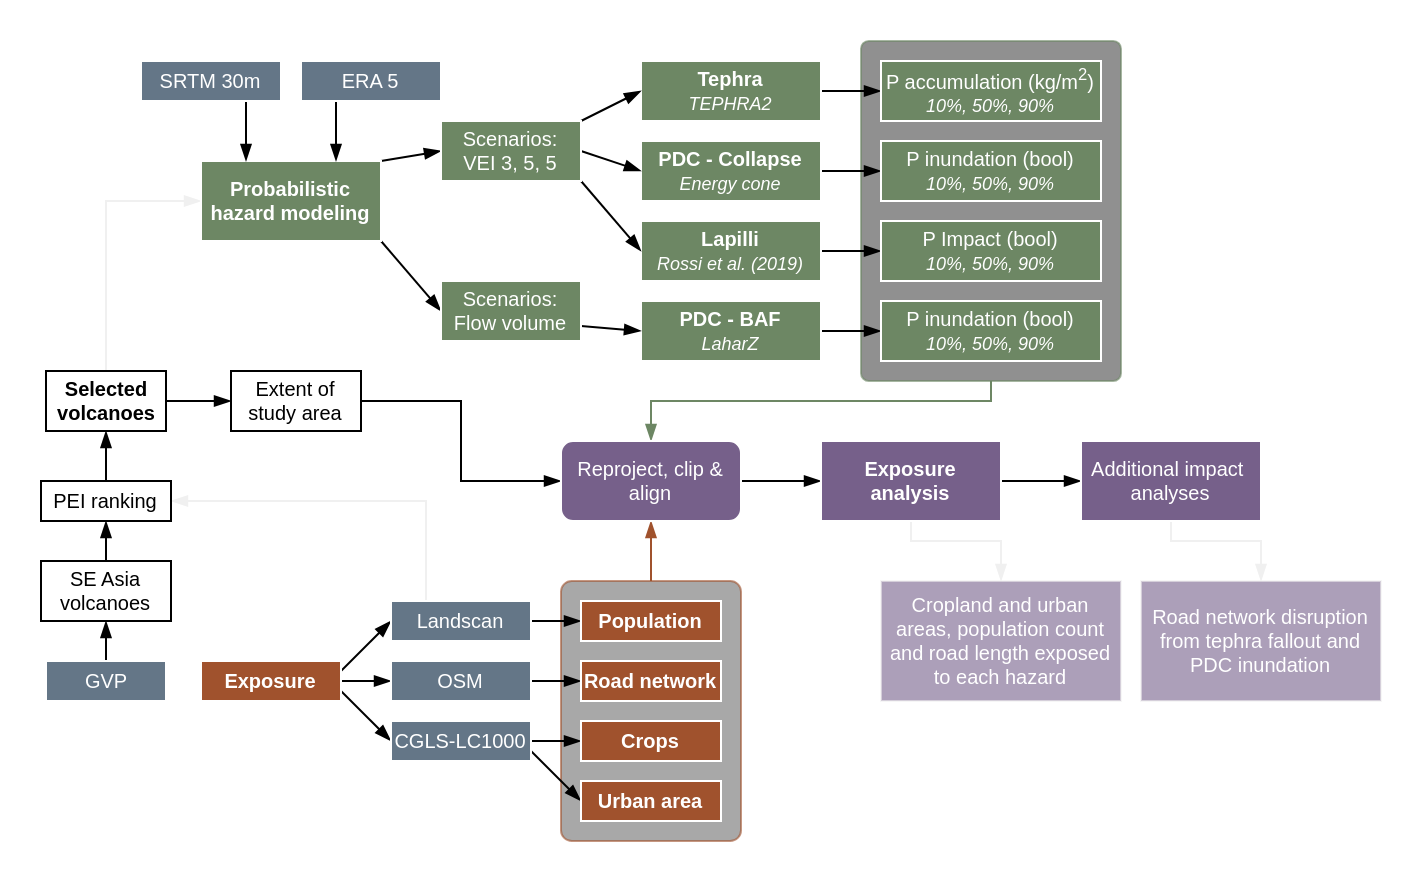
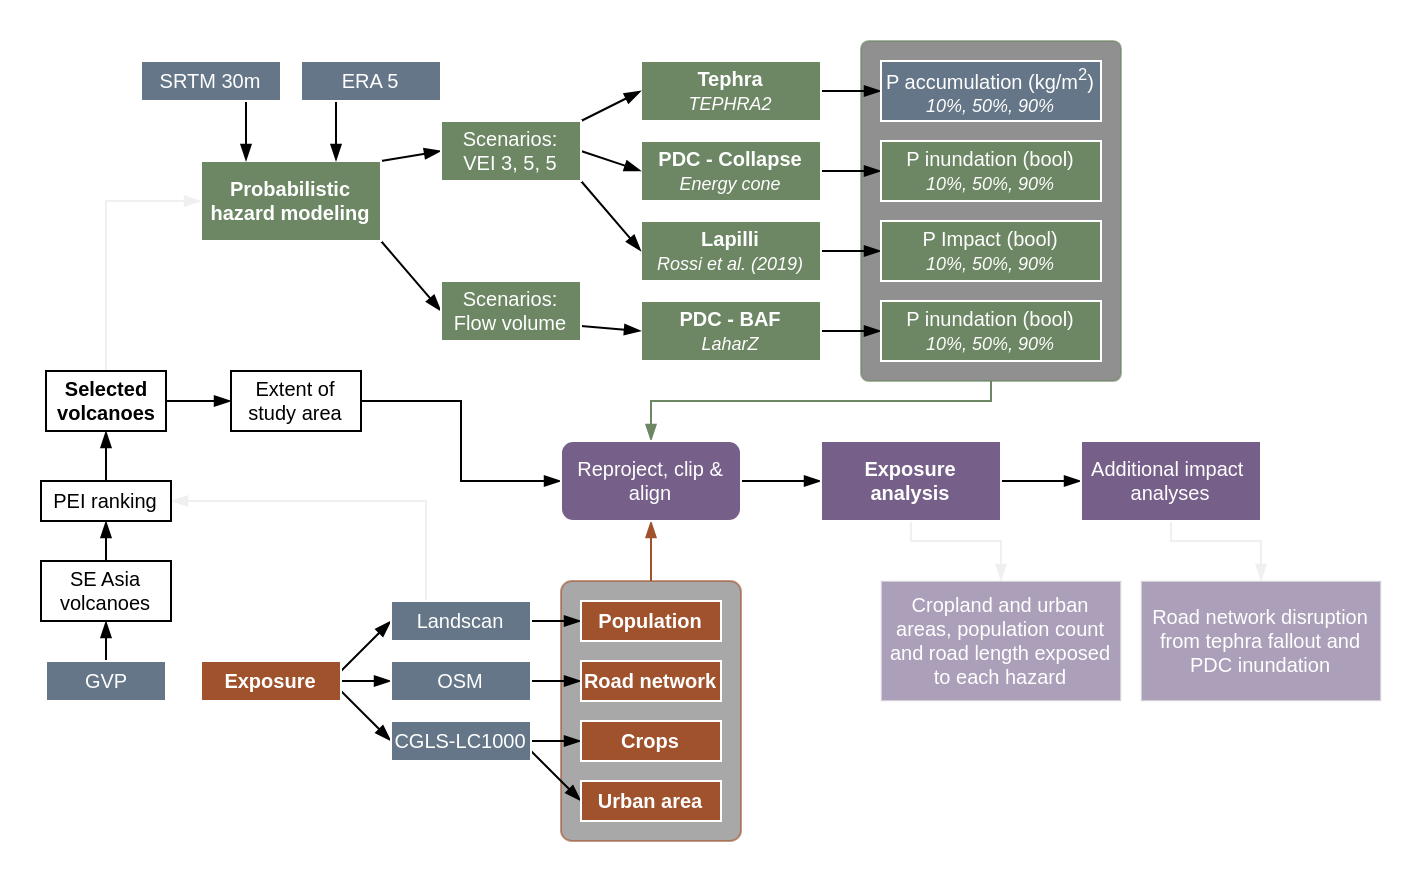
(991, 91) -> (991, 91)
